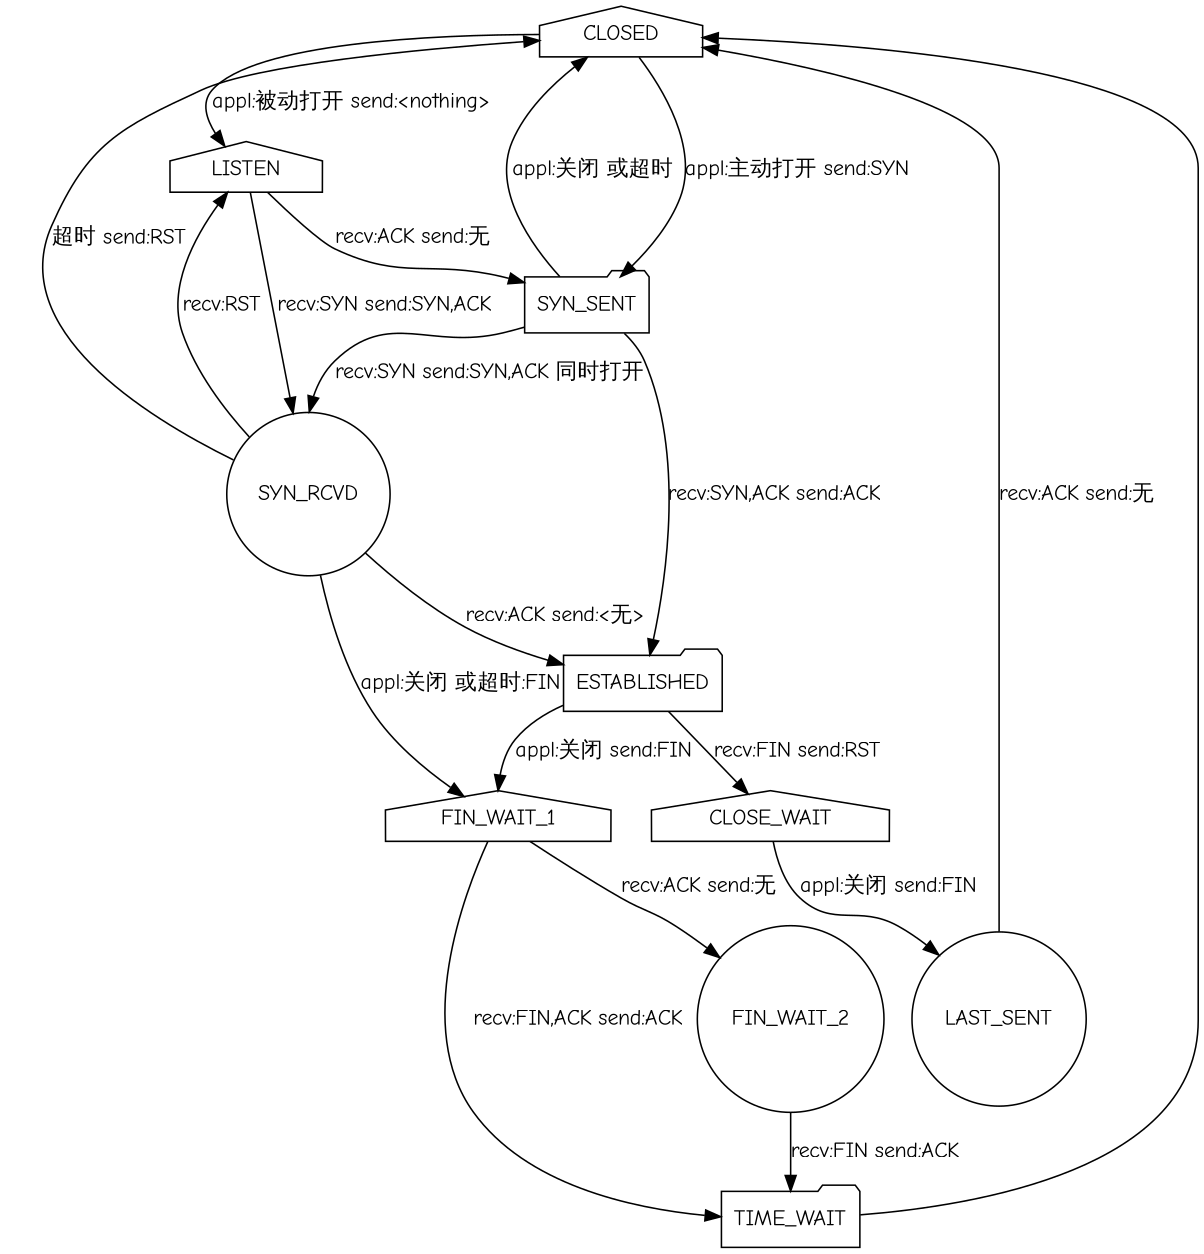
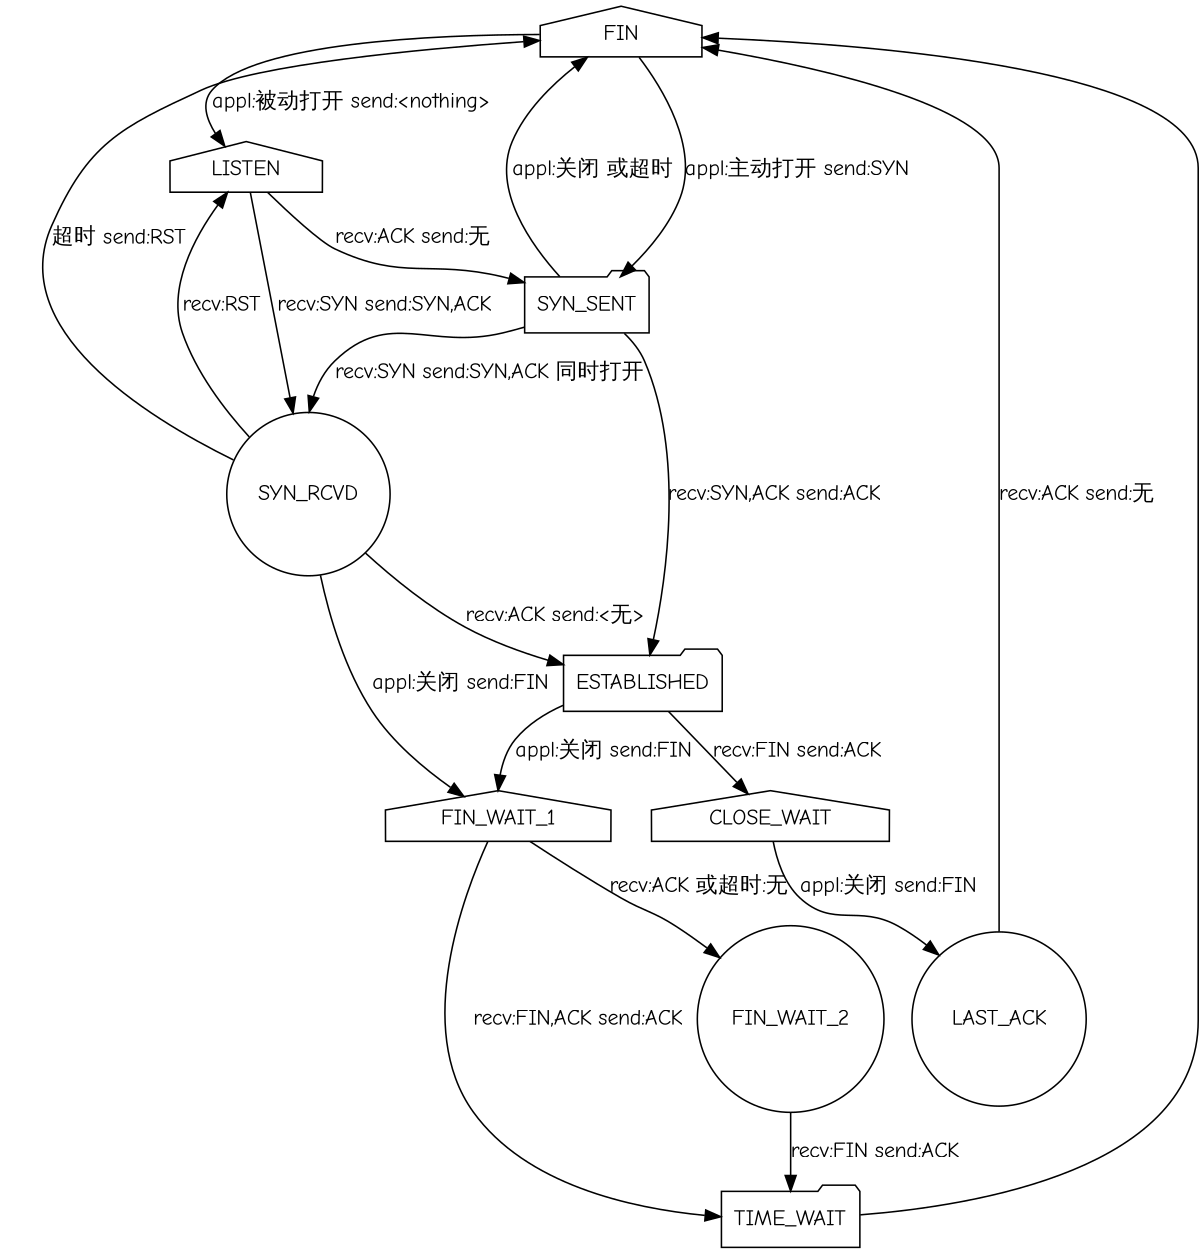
(621, 34) -> (621, 34)
(461, 683) -> (461, 683)
(798, 751) -> (798, 751)
(699, 886) -> (699, 886)
(999, 1019) -> (999, 1019)
